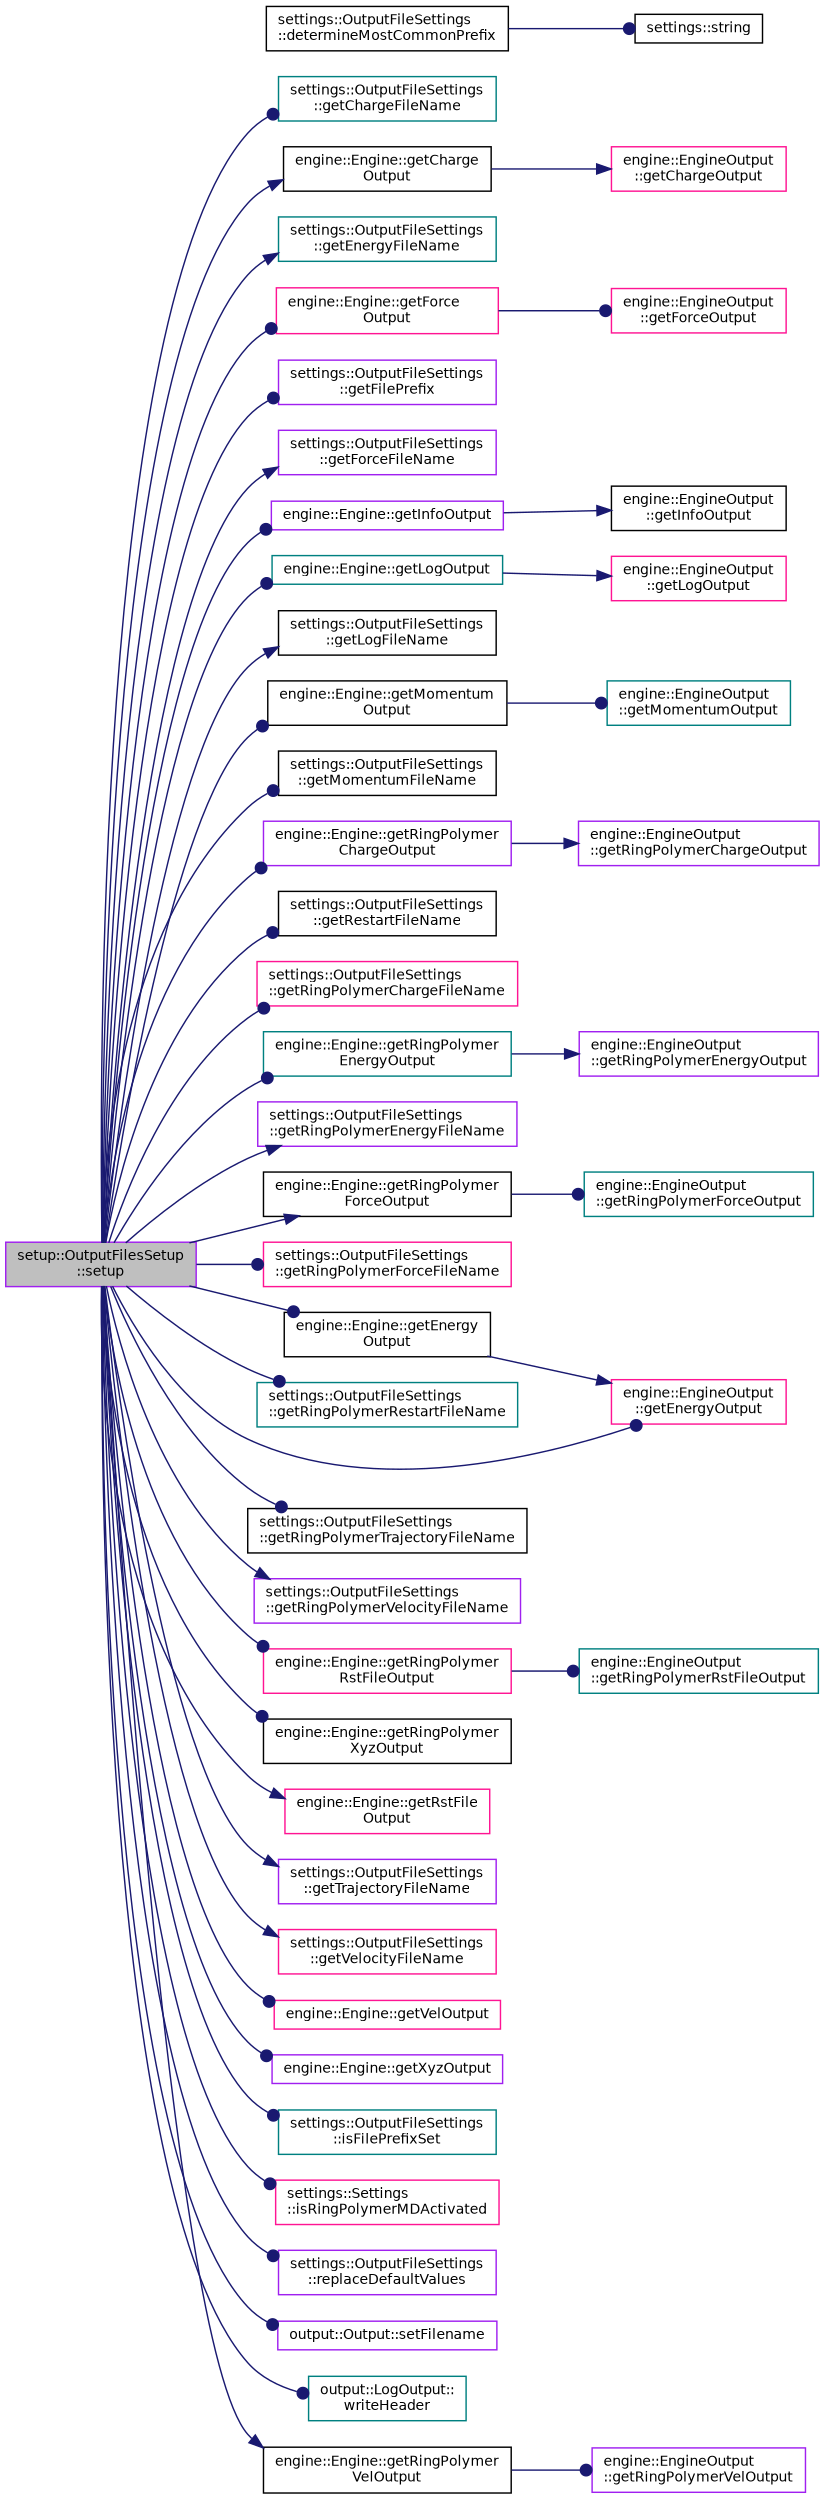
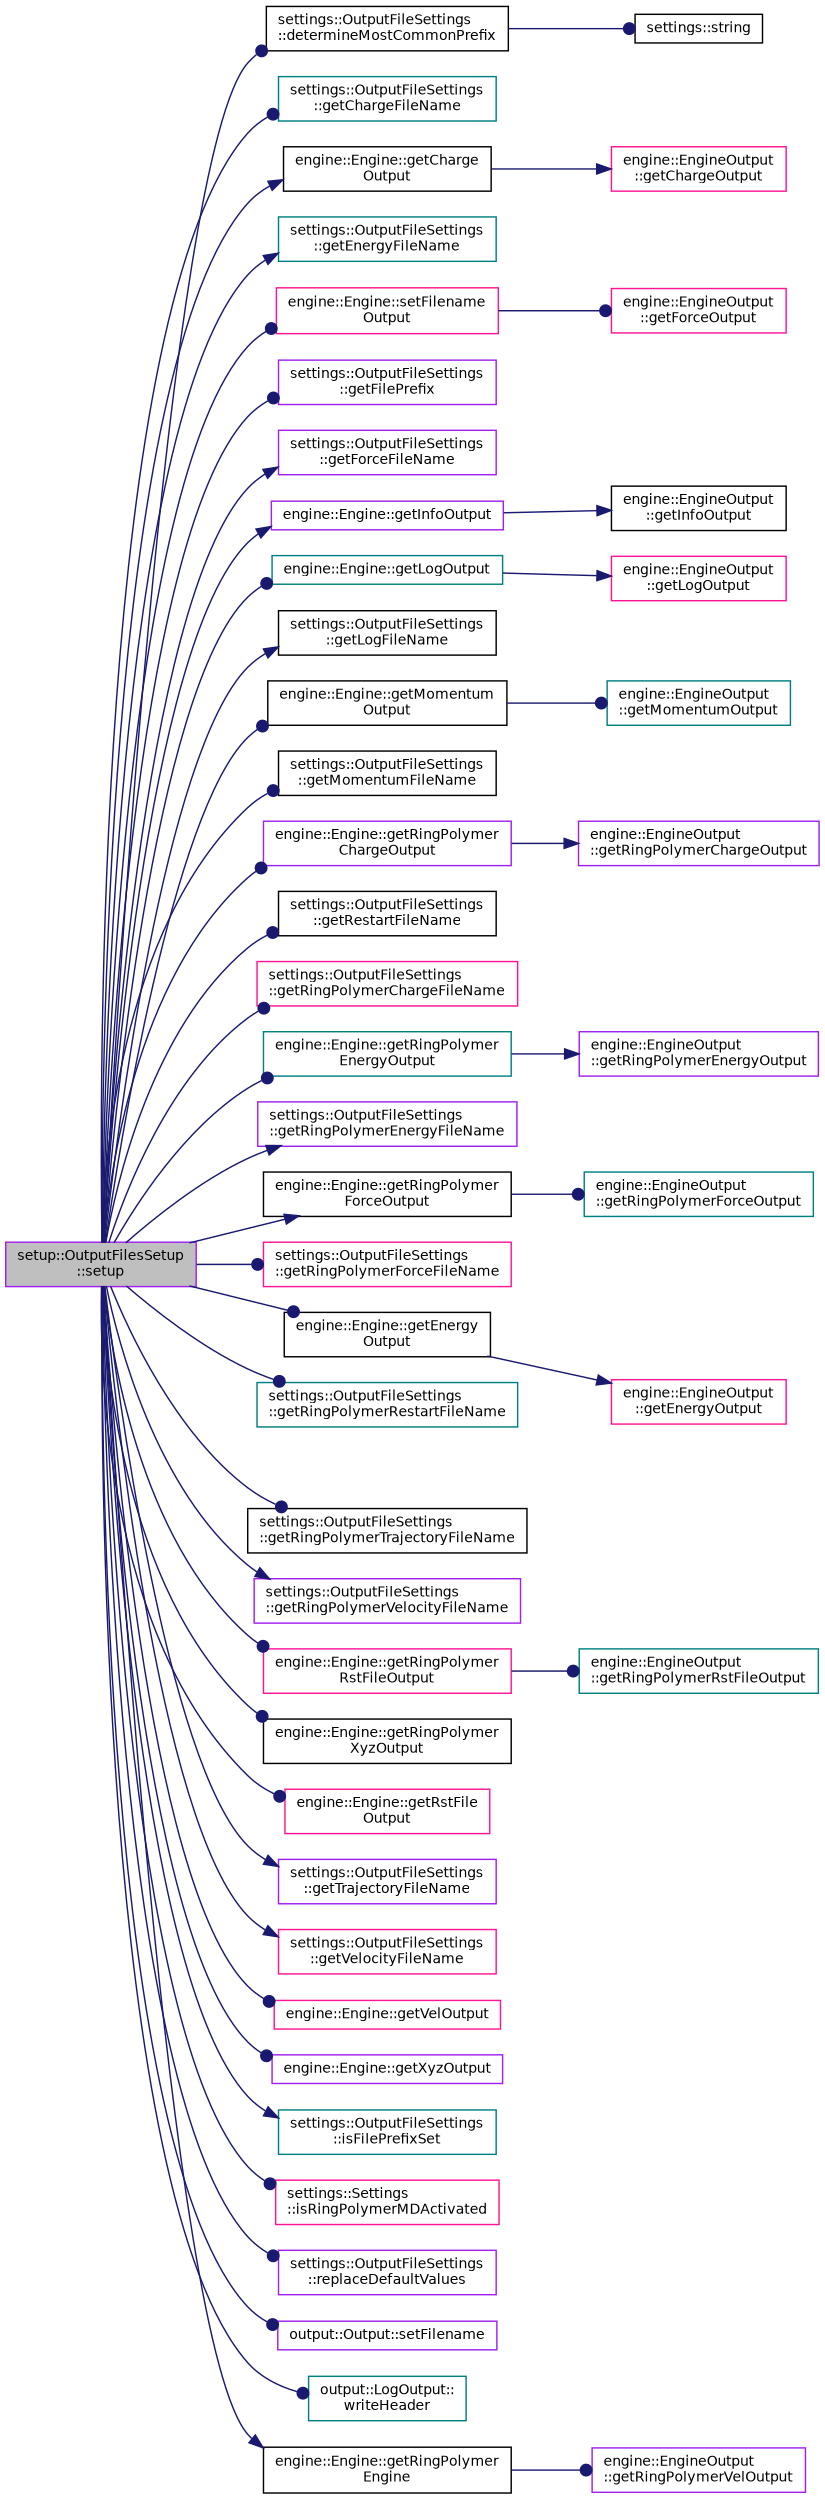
(387, 311) -> (387, 311)
(166, 748) -> (166, 748)
(336, 1464) -> (147, 642)
(133, 1561) -> (133, 1561)
(153, 1819) -> (153, 1819)
(387, 2470) -> (387, 2470)
